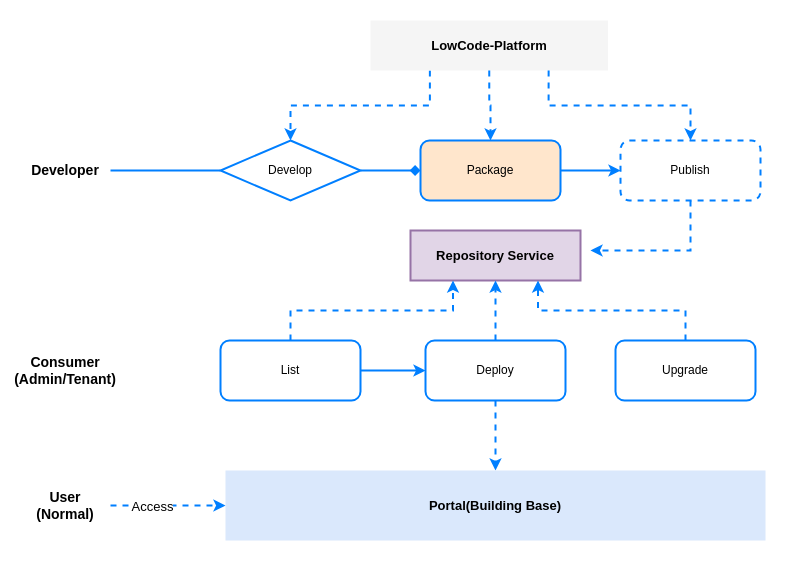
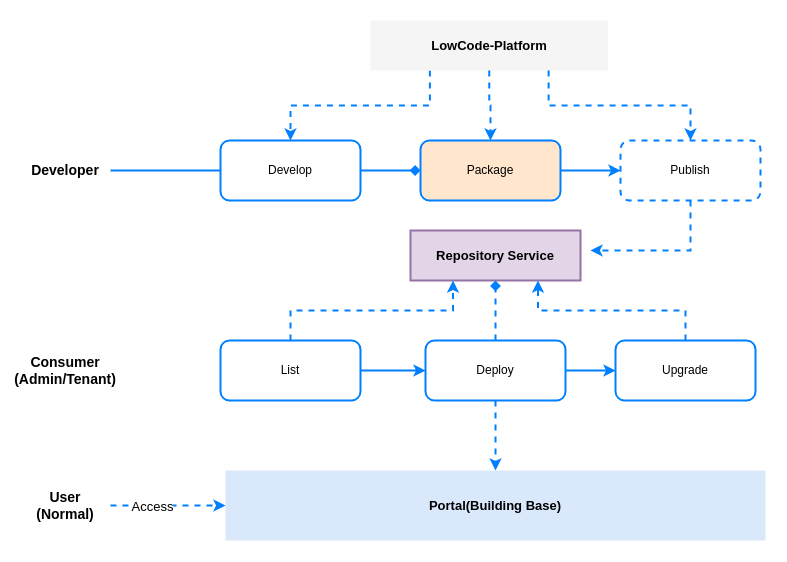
(291, 171) -> (291, 171)
(496, 291) -> (496, 291)
none -> (586, 371)
